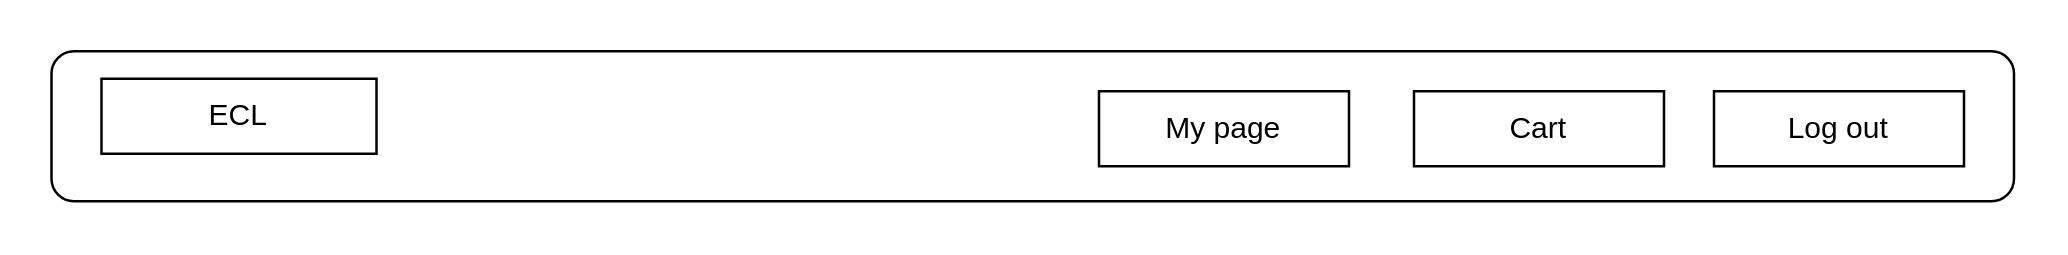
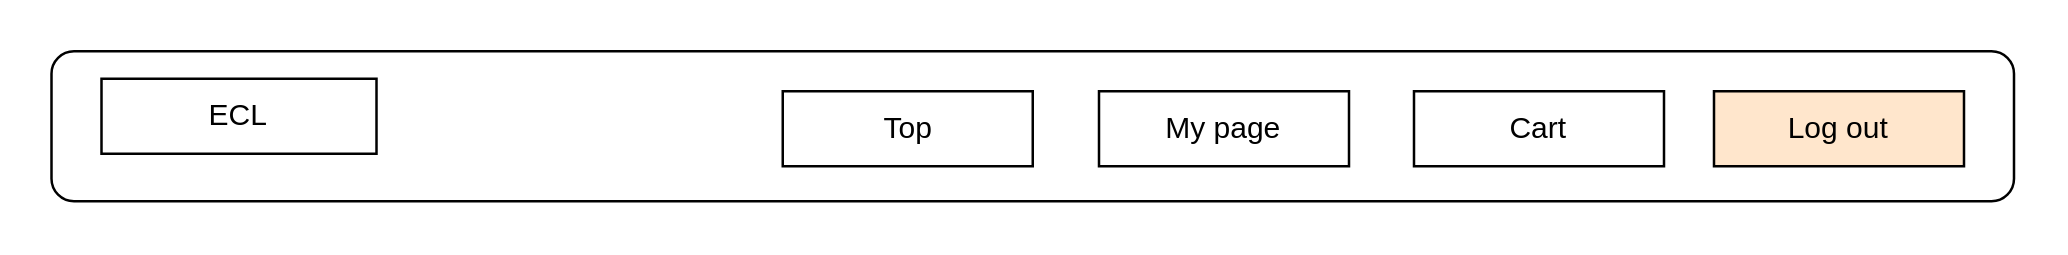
none -> (908, 129)
(1839, 129) -> (1839, 129)
